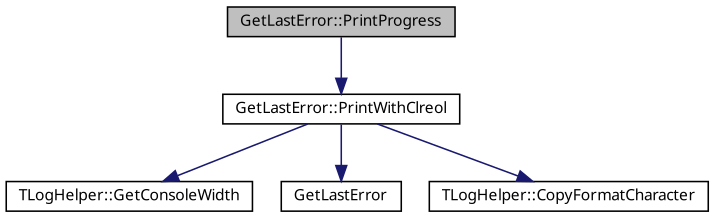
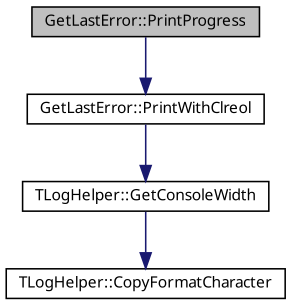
(448, 150) -> (146, 232)
(341, 196) -> none
